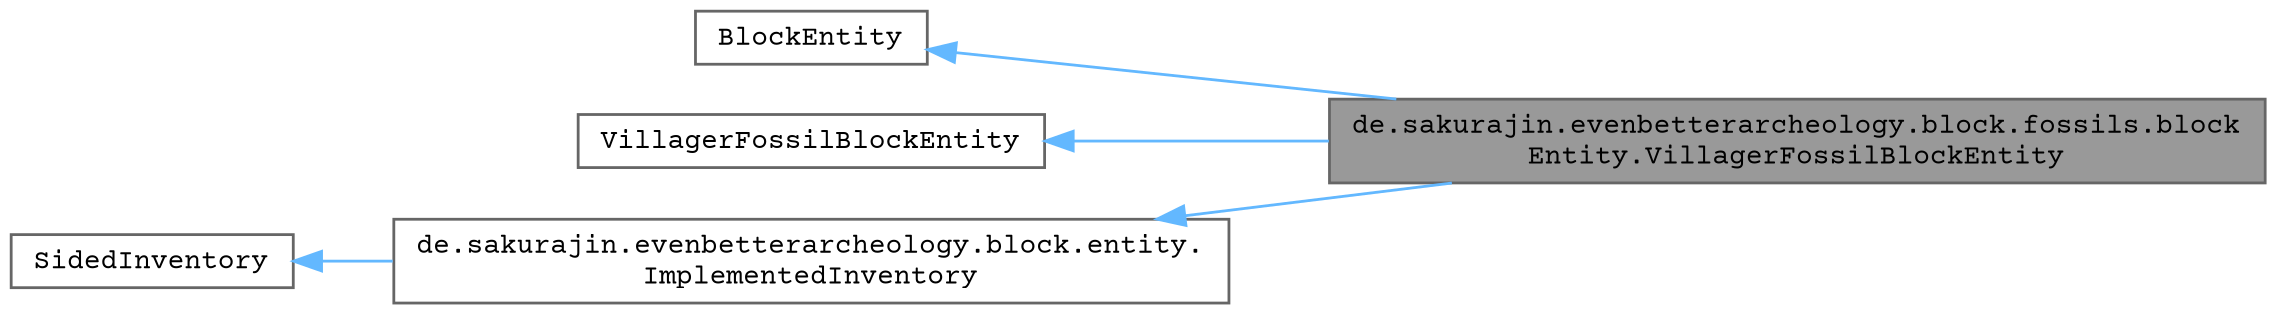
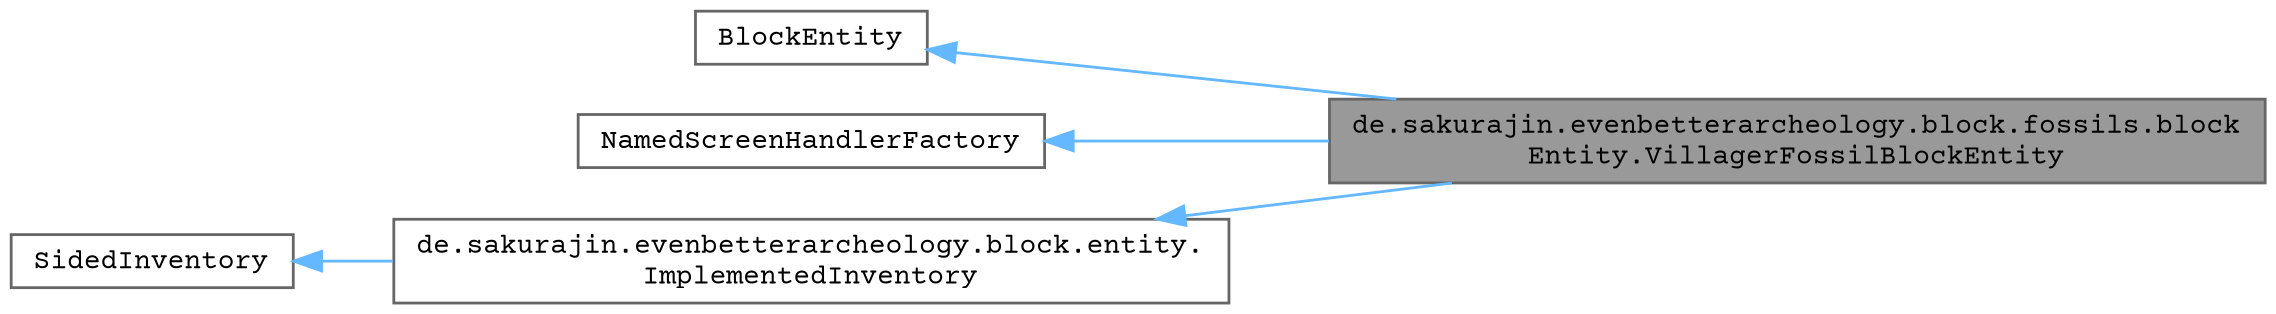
(811, 141) -> (811, 141)
